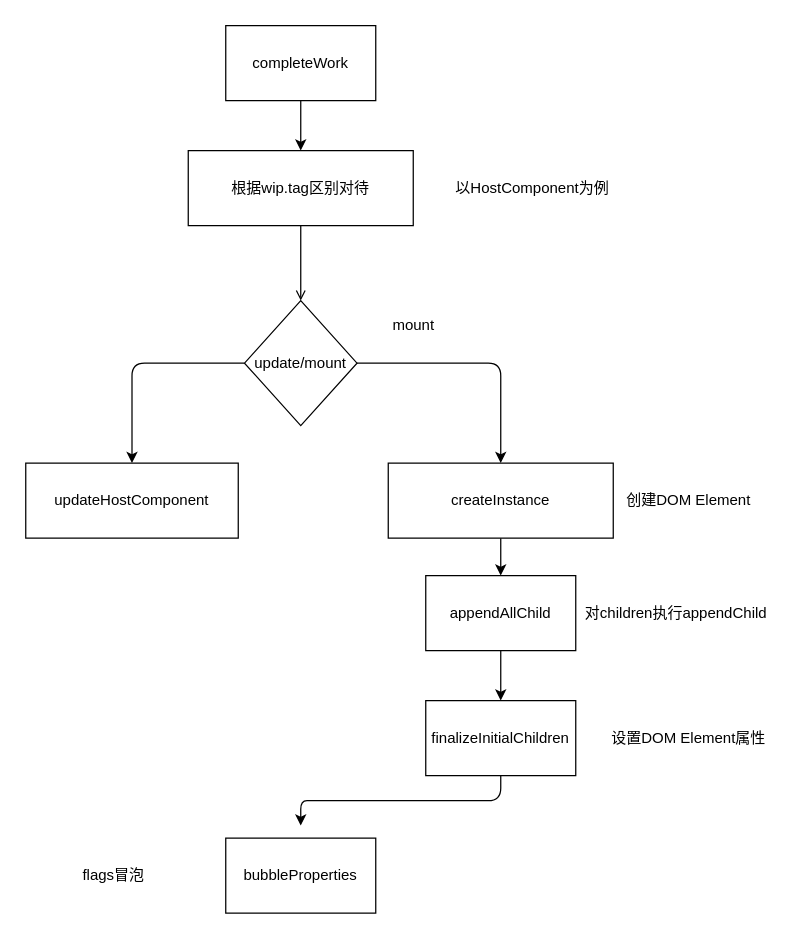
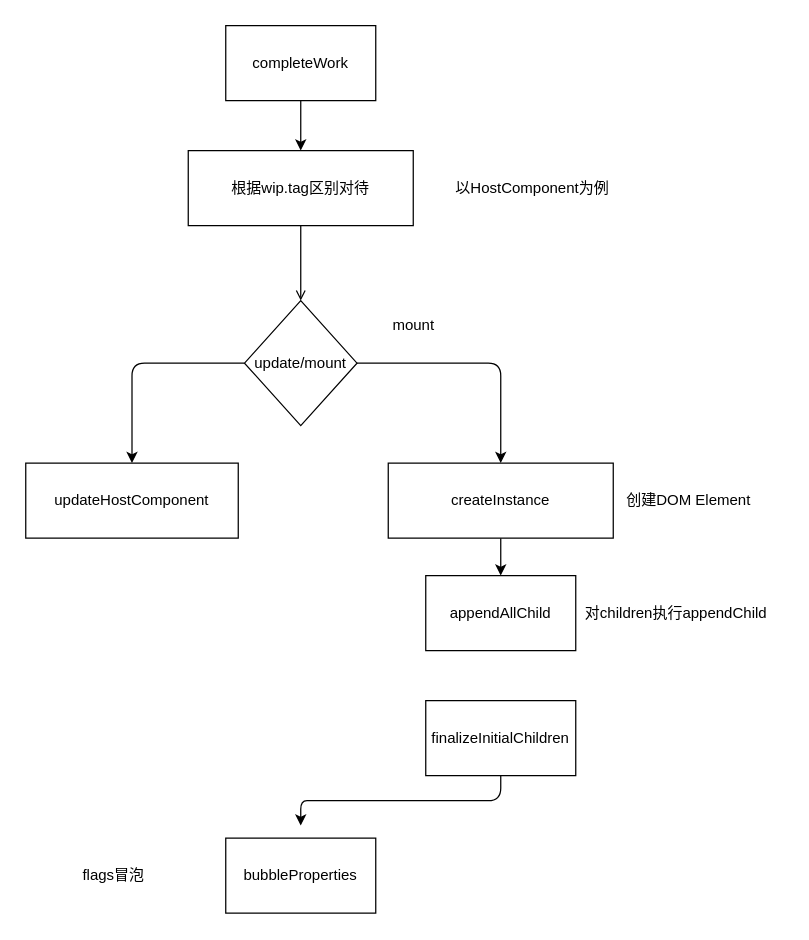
(501, 672) -> none
(688, 738) -> none
